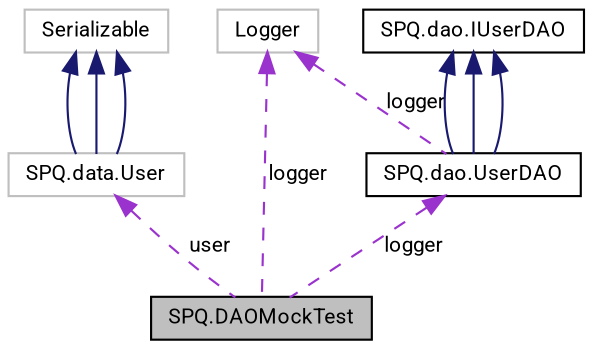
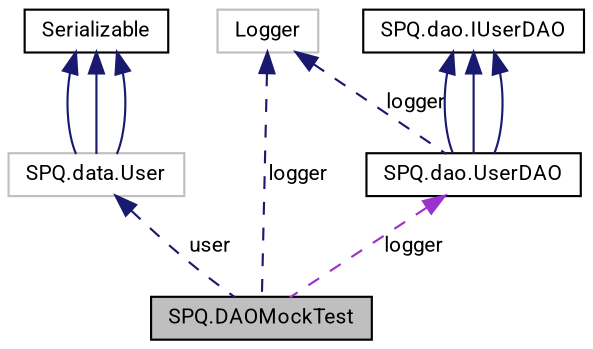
(96, 31) -> (96, 31)
(380, 109) -> (380, 109)
(264, 186) -> (264, 186)
(182, 256) -> (182, 256)
